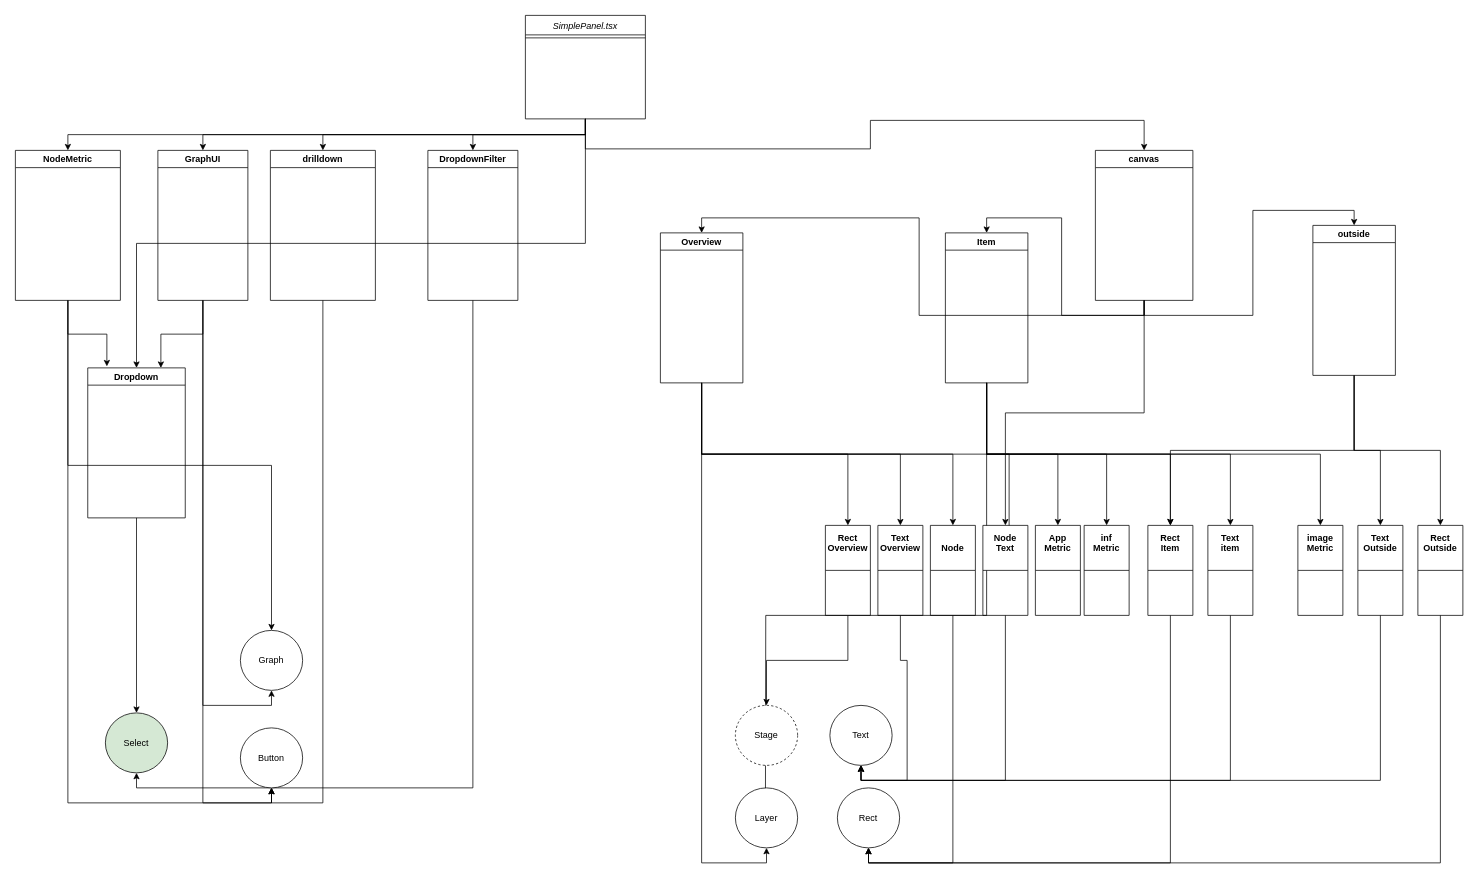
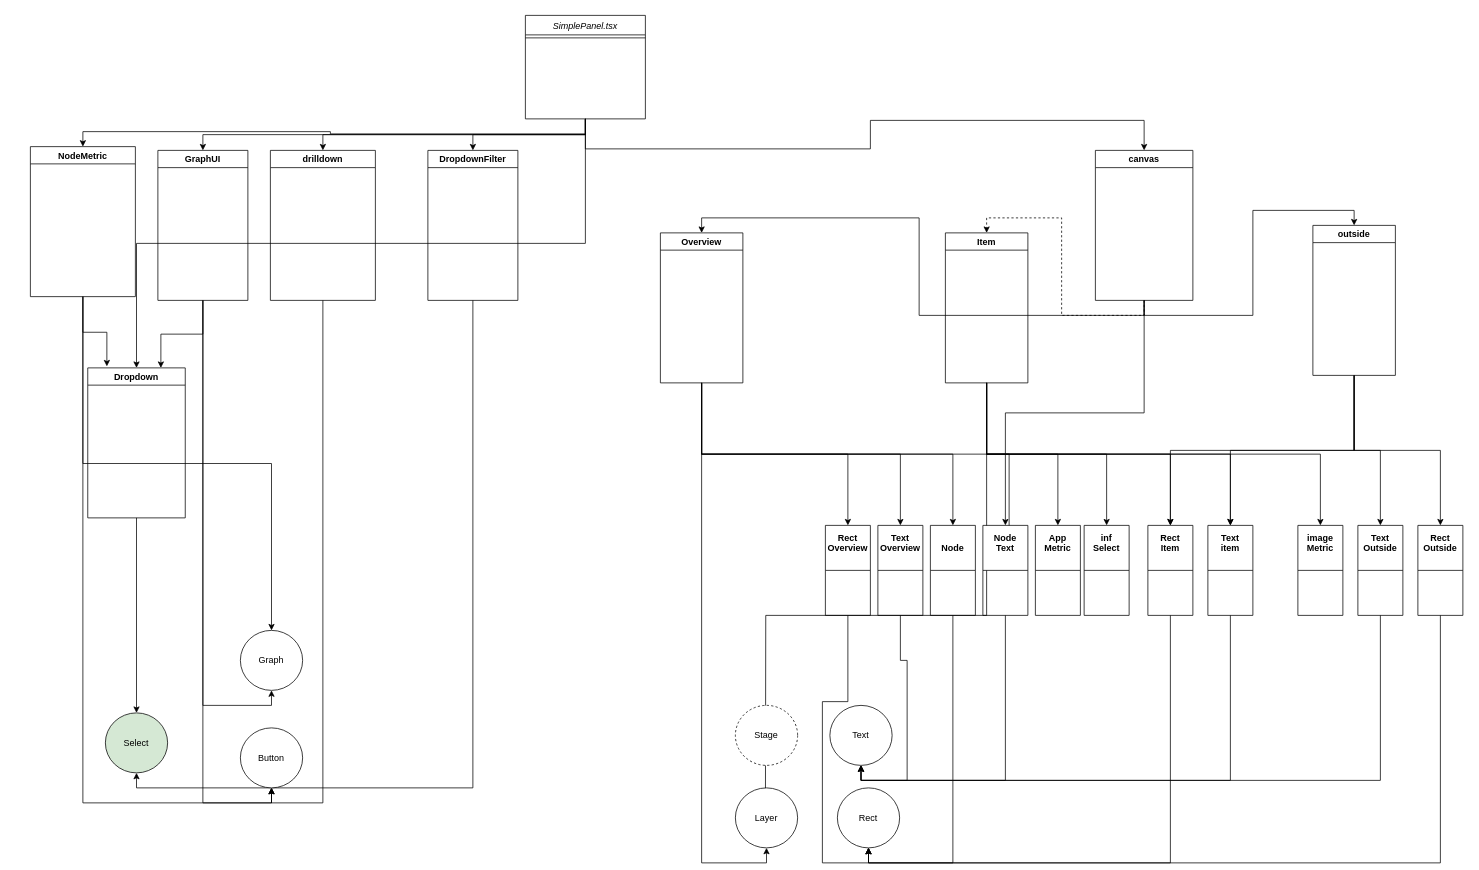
(1062, 223) -> (1062, 223)
(68, 225) -> (83, 222)
none -> (1230, 452)
(1106, 538) -> (1106, 538)
(809, 660) -> (822, 771)
